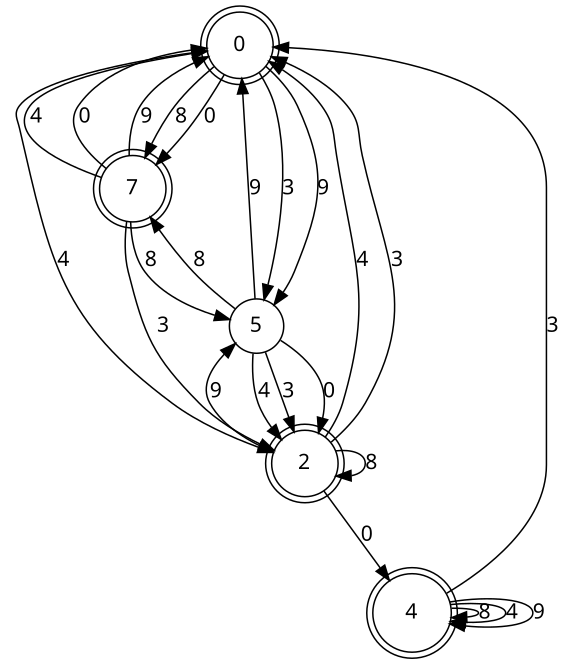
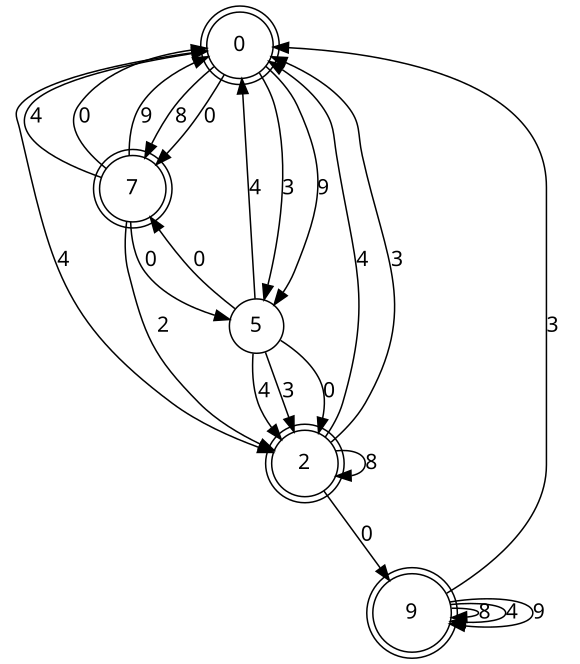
(256, 189) -> (256, 189)
(152, 260) -> (152, 260)
(200, 260) -> (200, 260)
(164, 326) -> (164, 326)
(207, 397) -> none
(412, 613) -> (412, 613)
